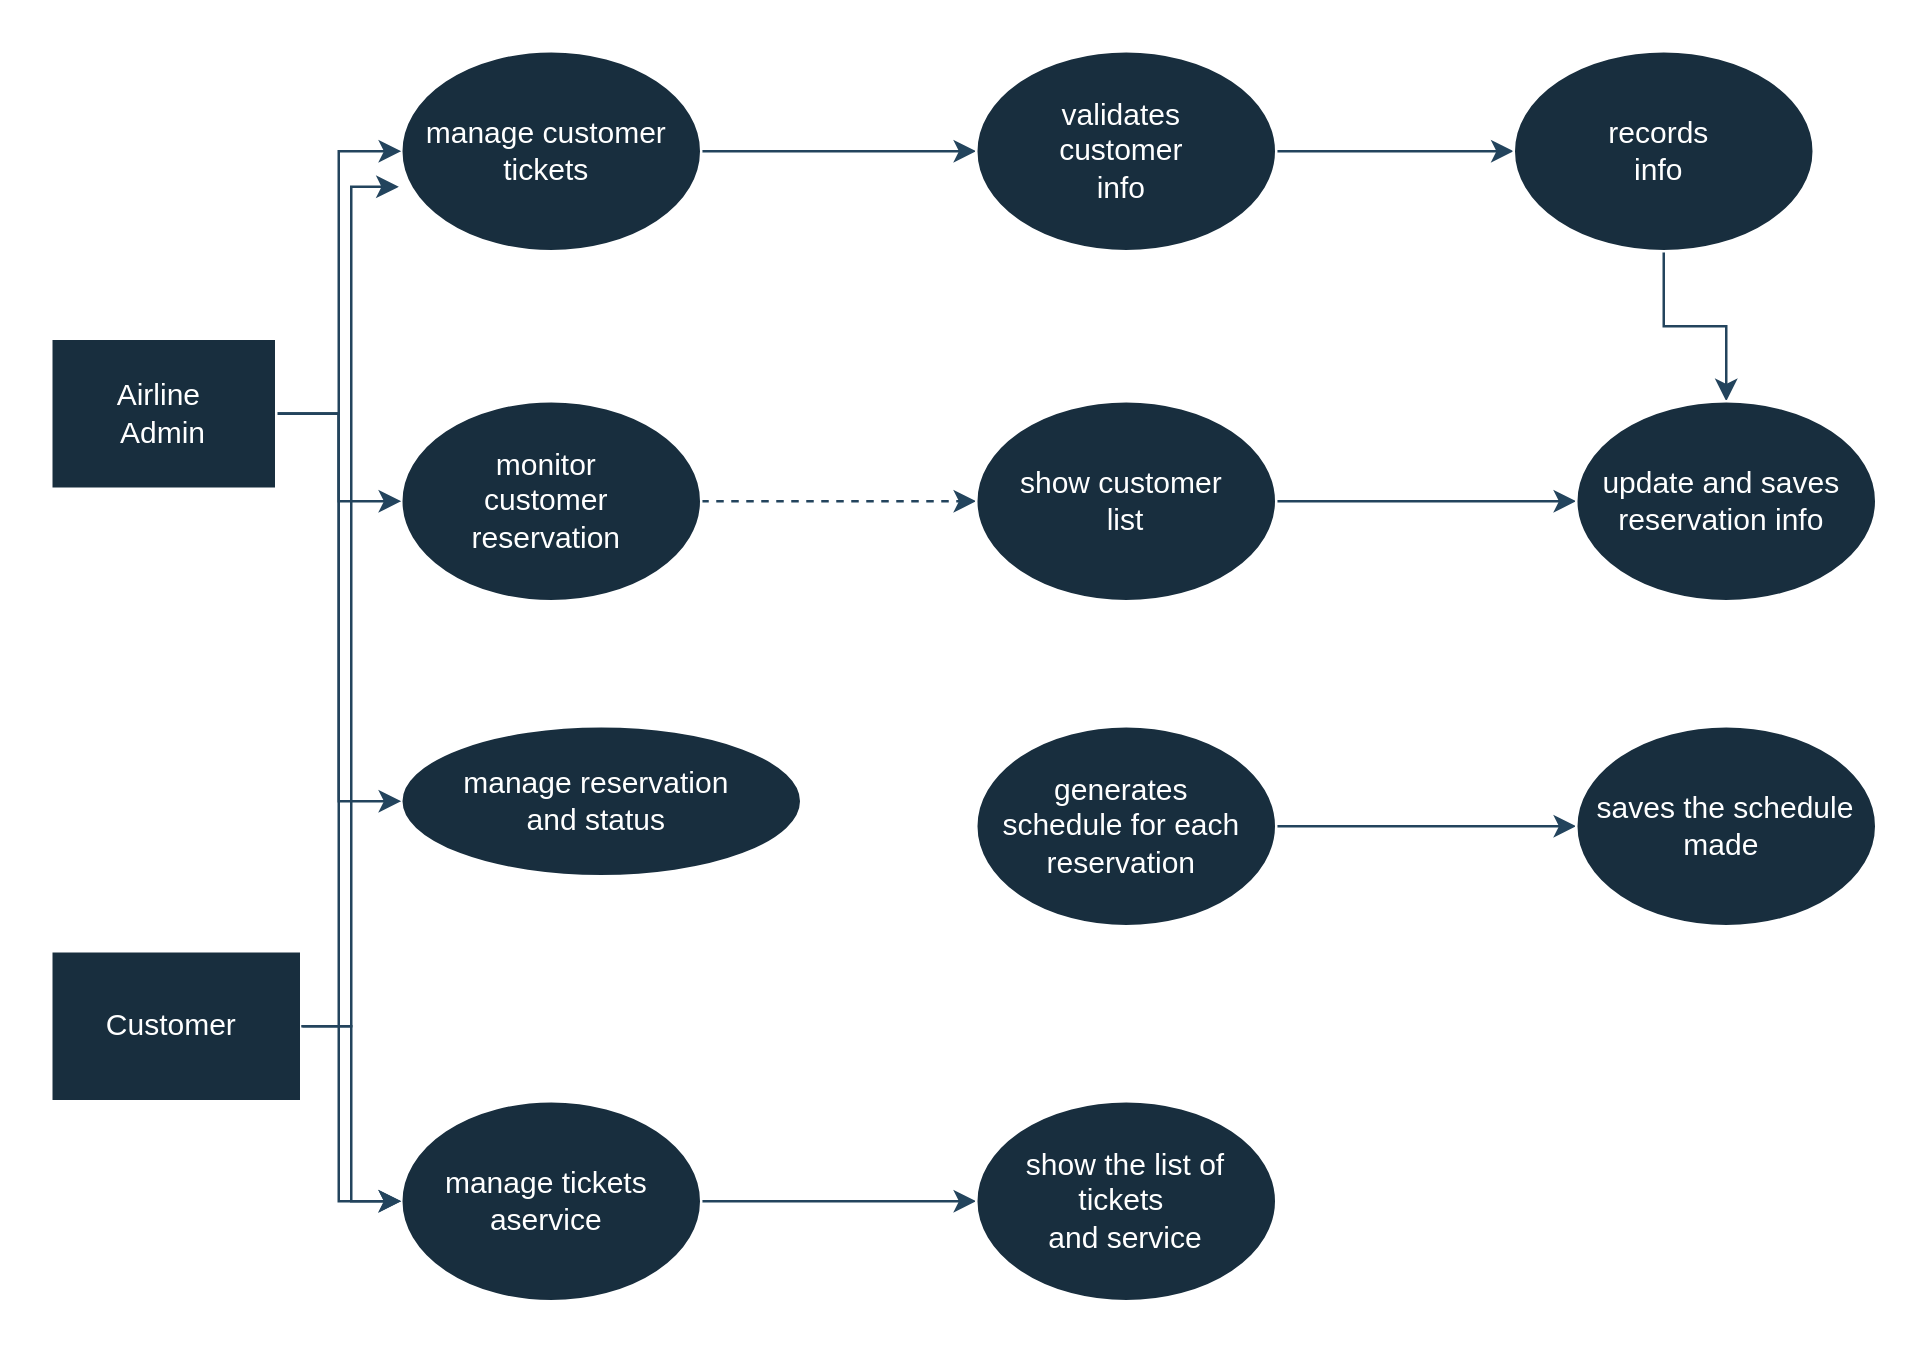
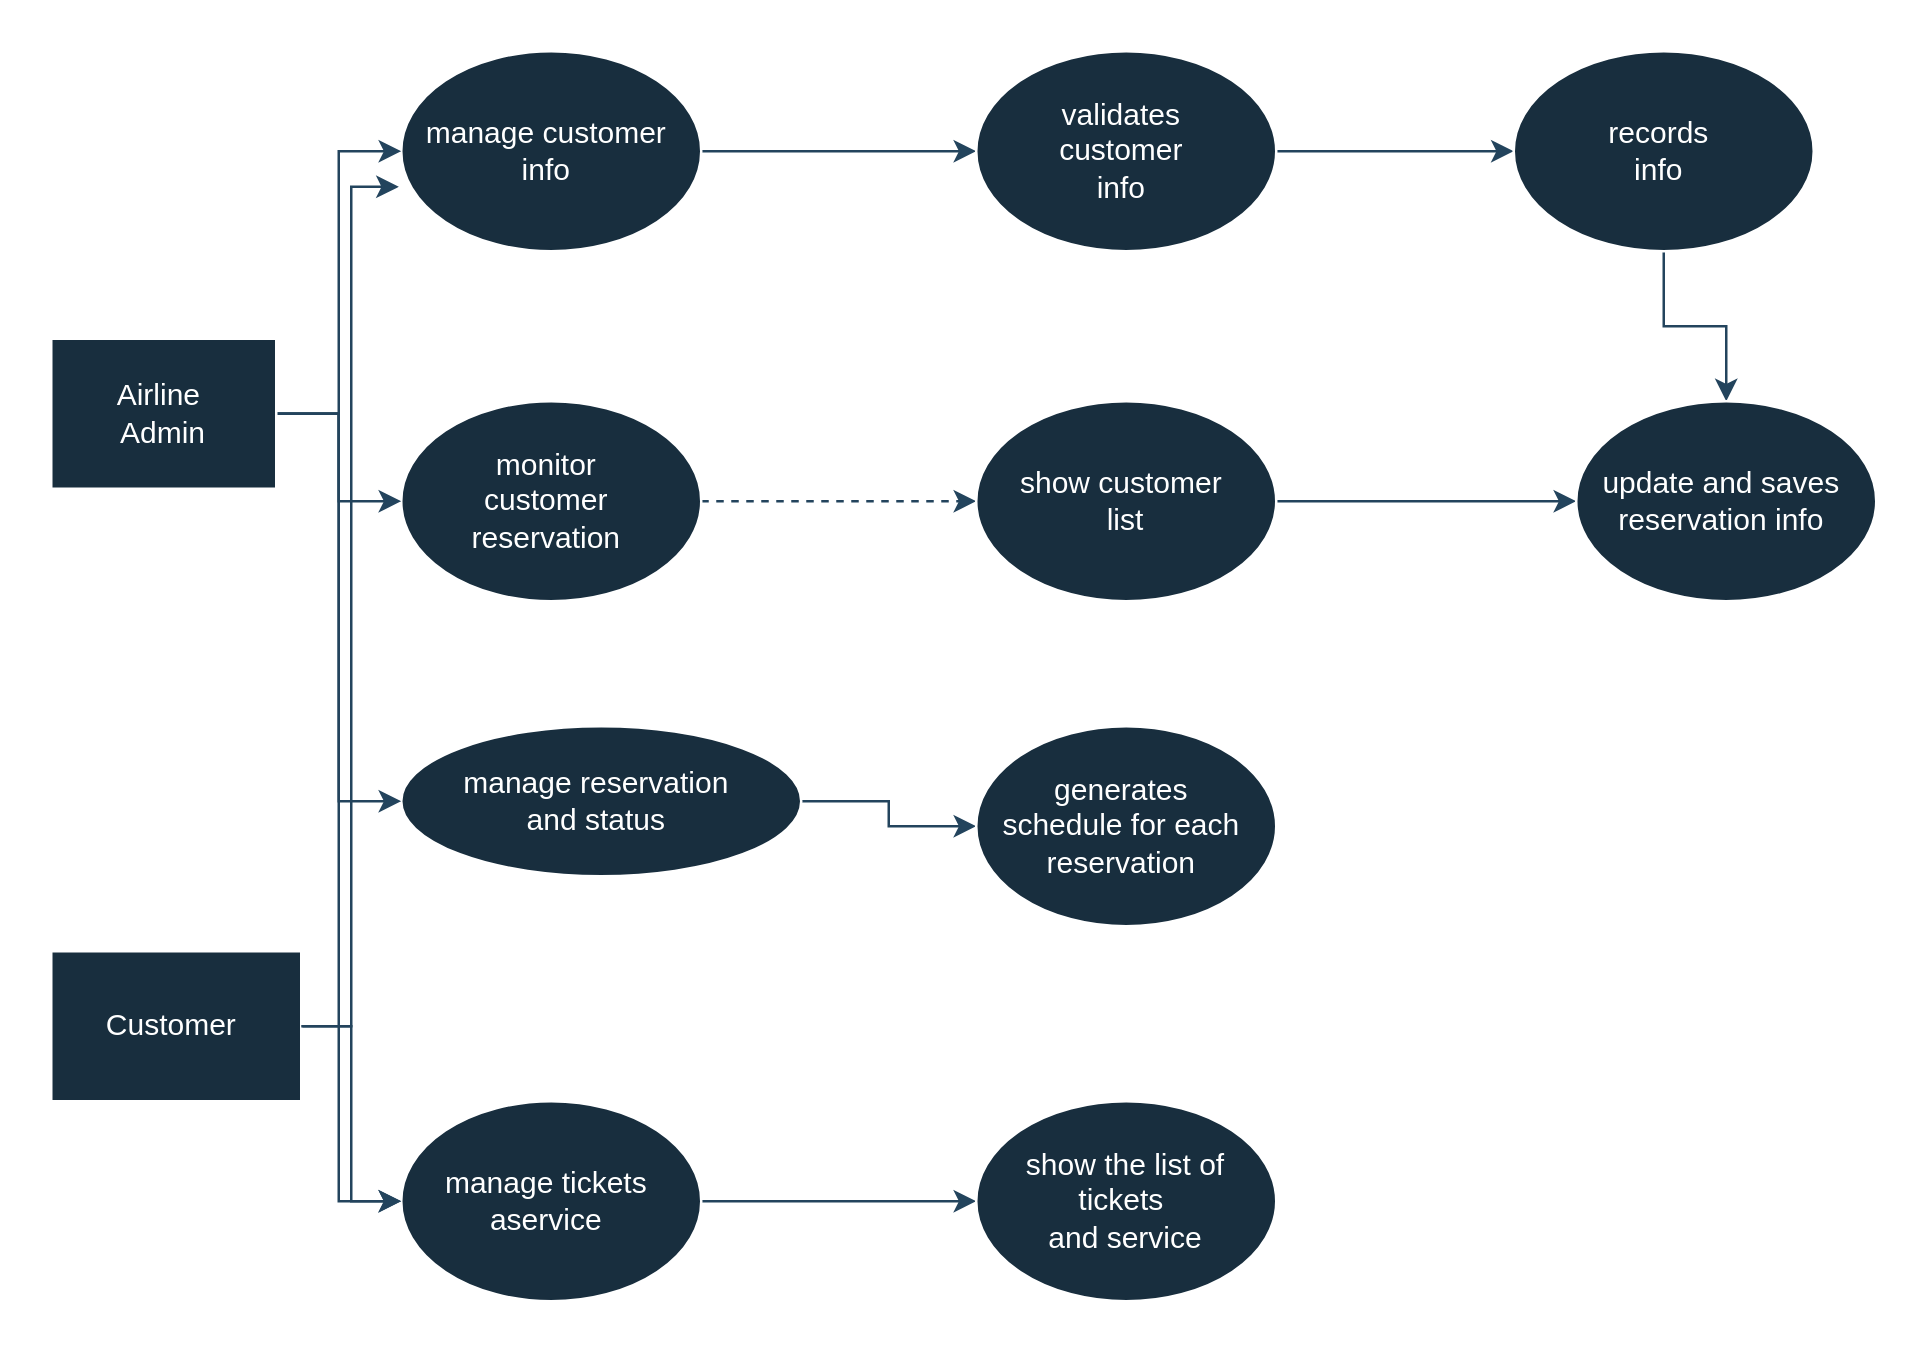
(551, 151) -> (551, 151)
none -> (889, 805)
(1418, 826) -> none
(1726, 826) -> none
